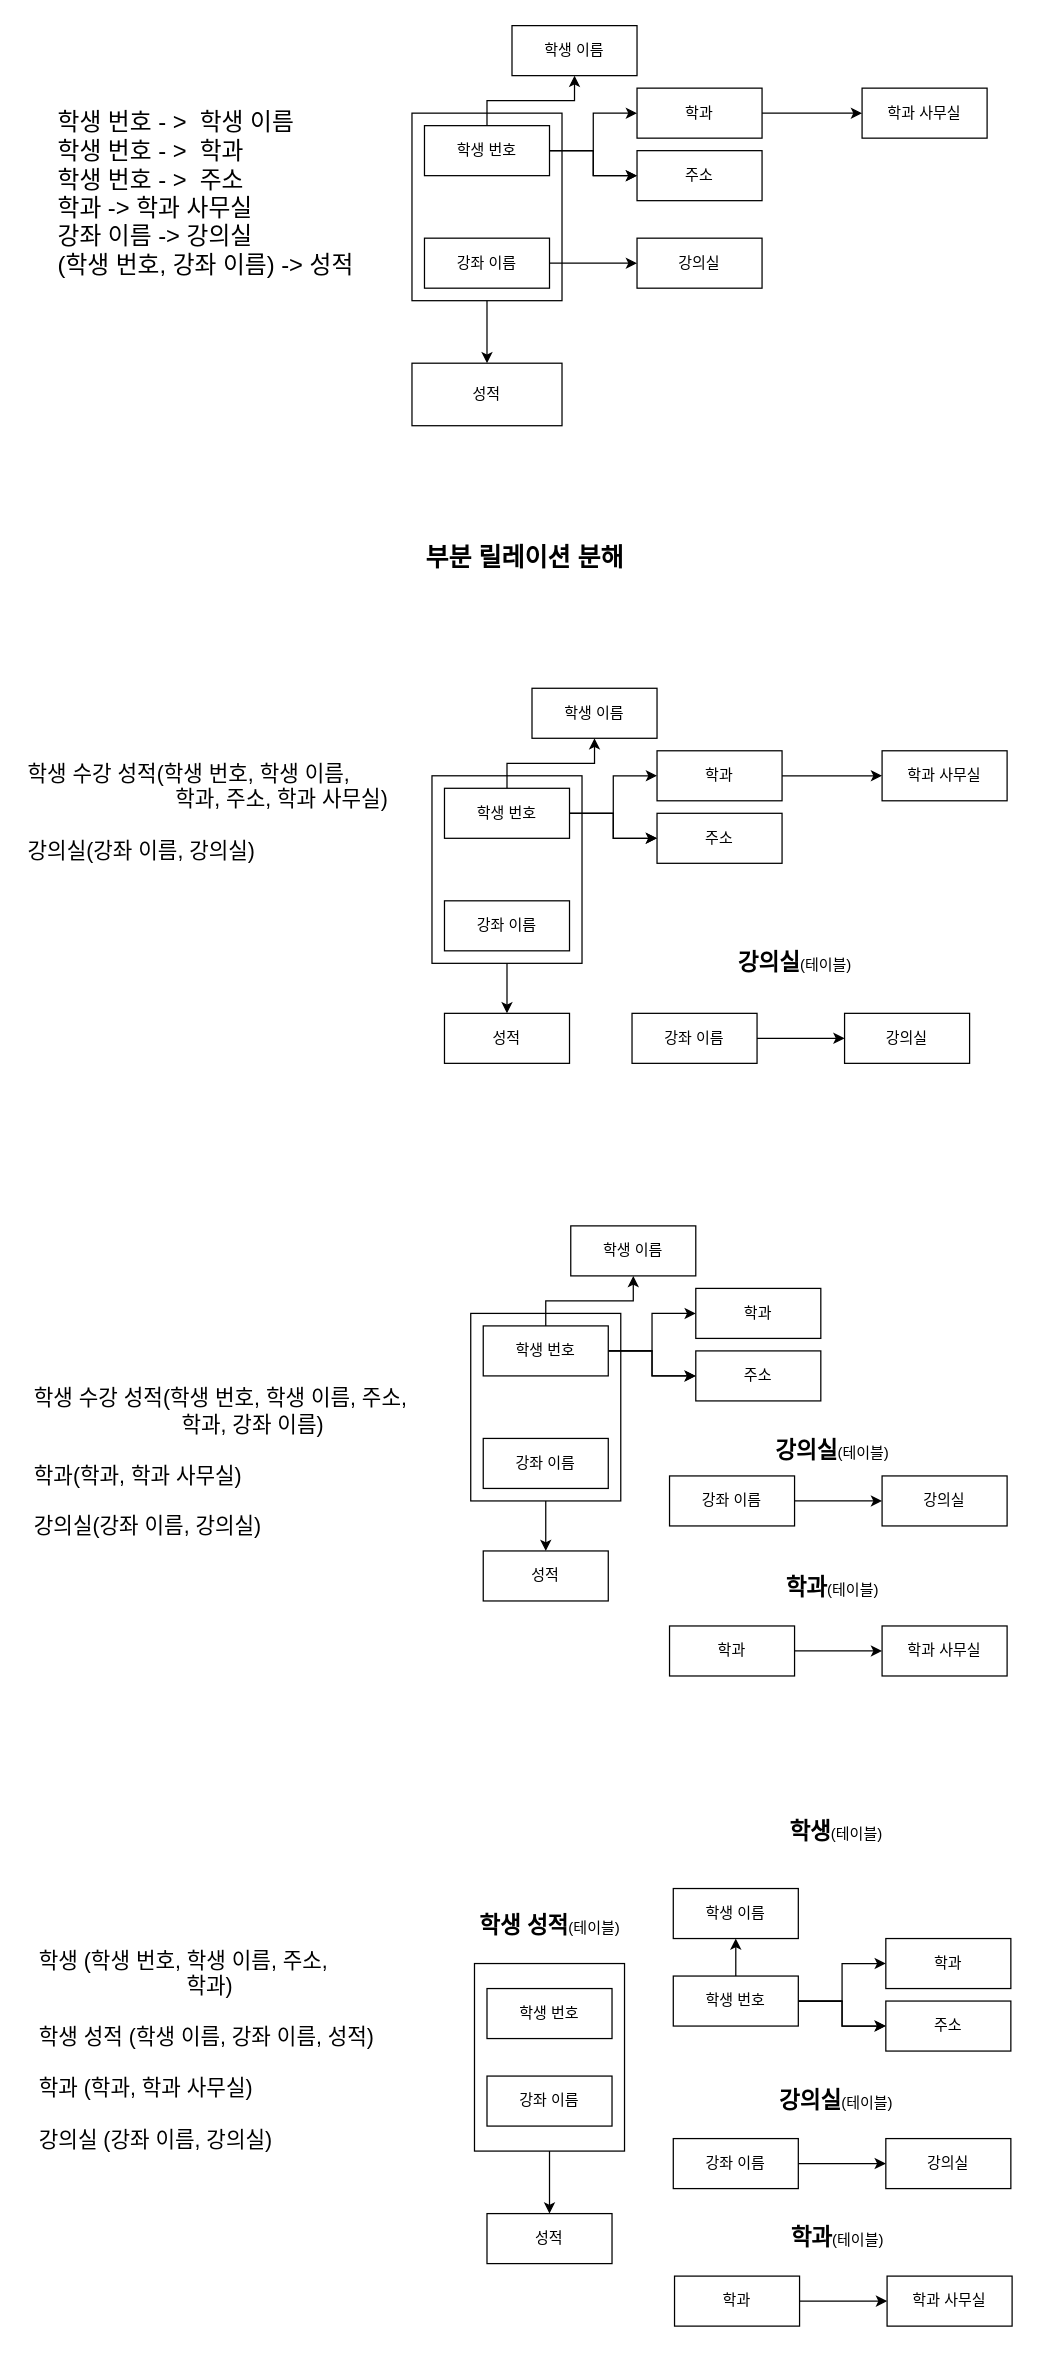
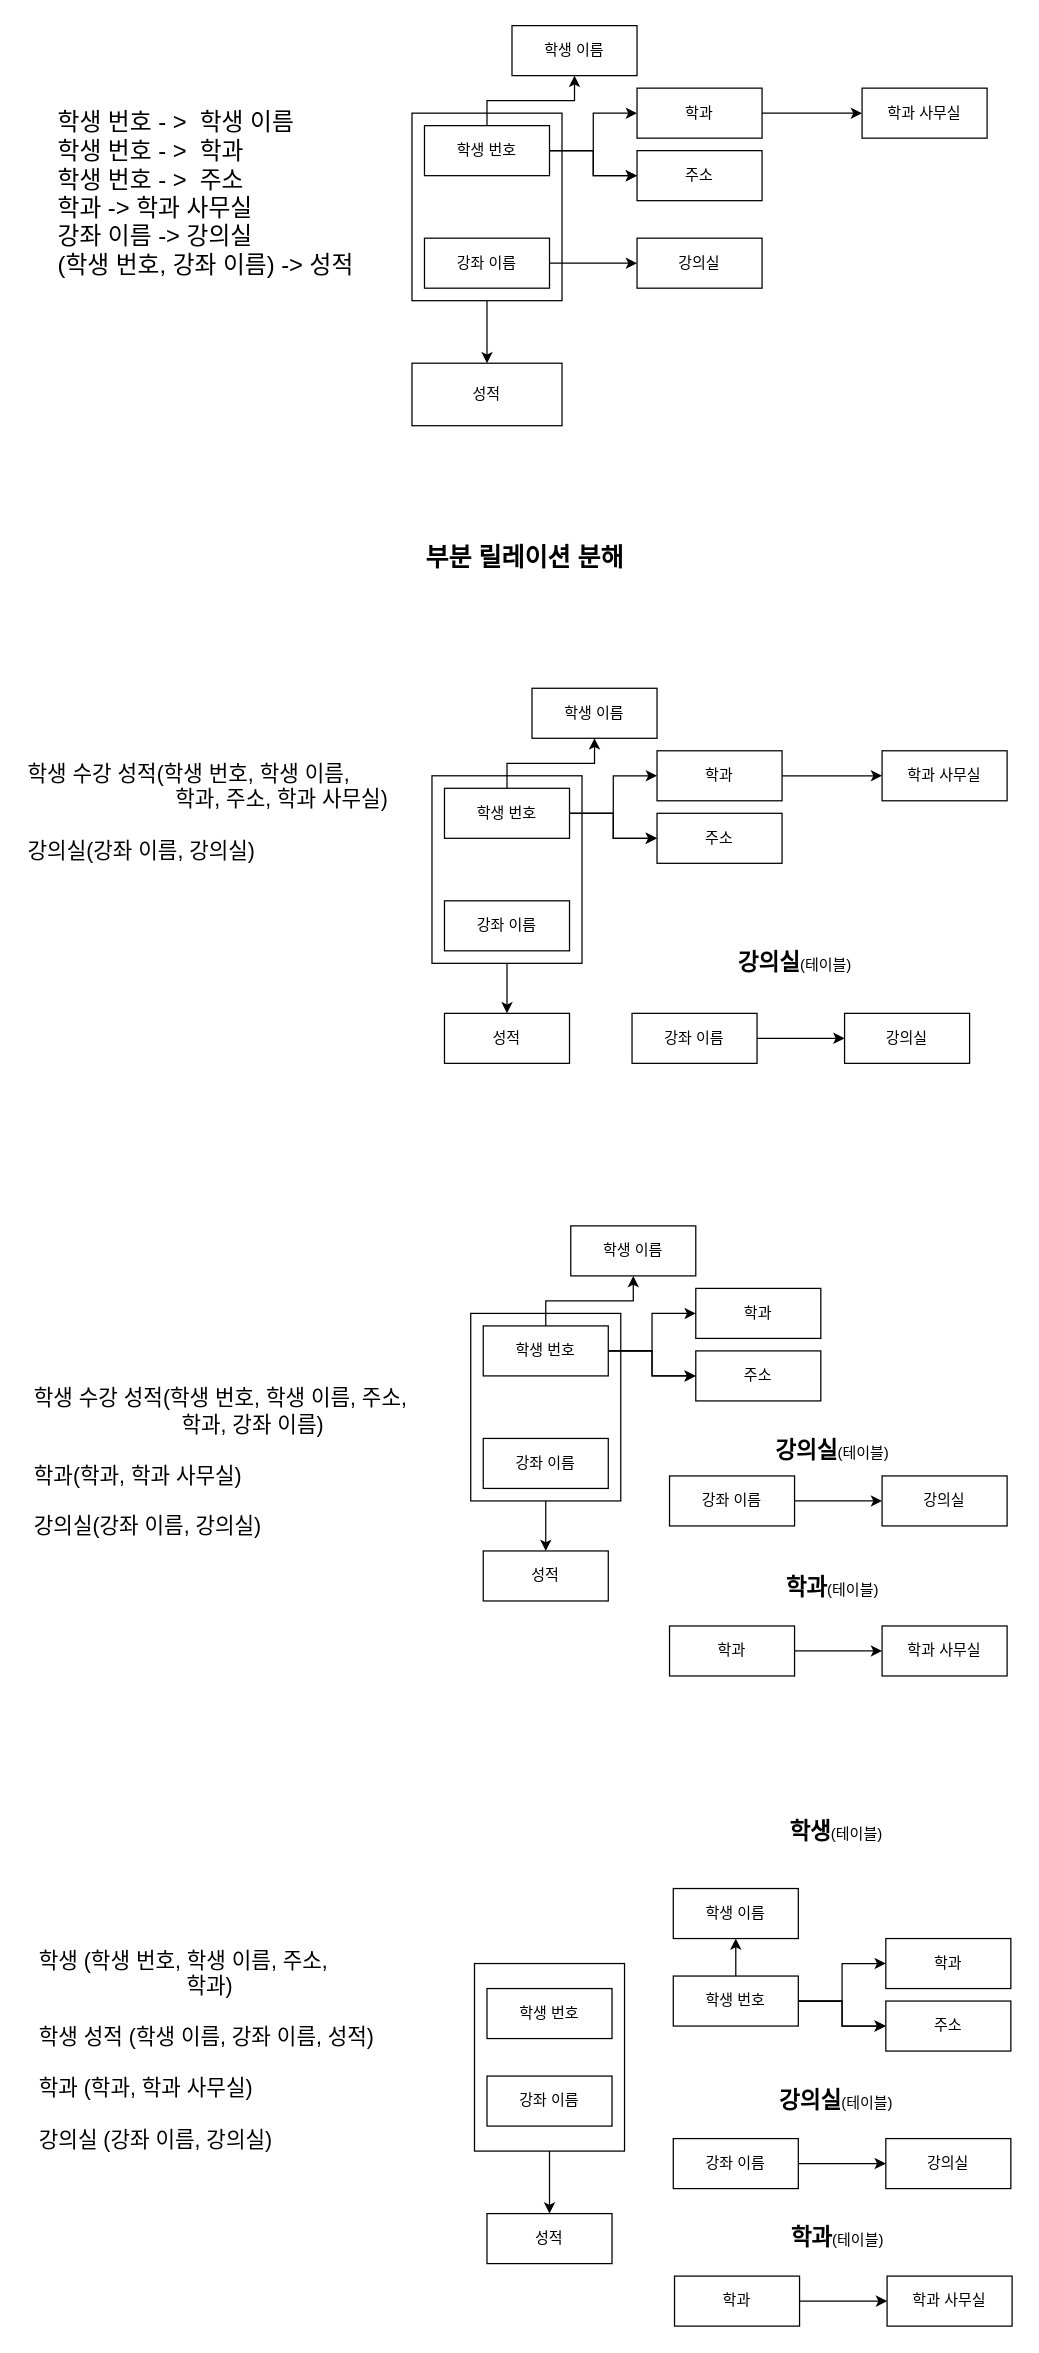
(549, 1926) -> none
